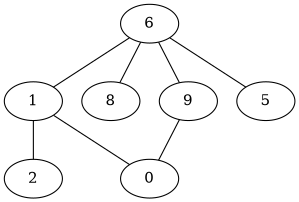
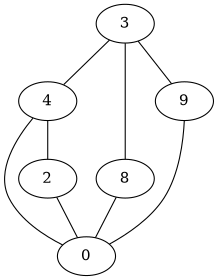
(150, 24) -> (125, 24)
(33, 101) -> (48, 101)
(266, 101) -> none
none -> (67, 217)
none -> (106, 217)
